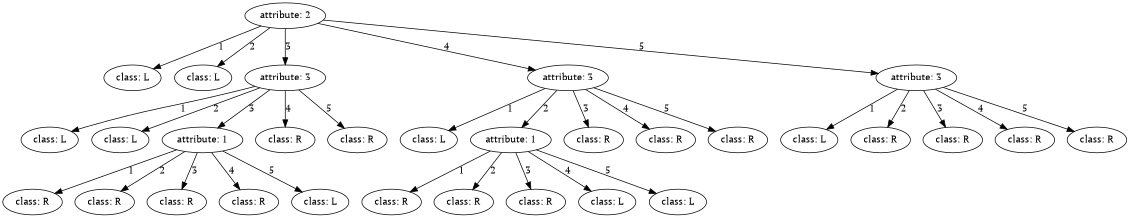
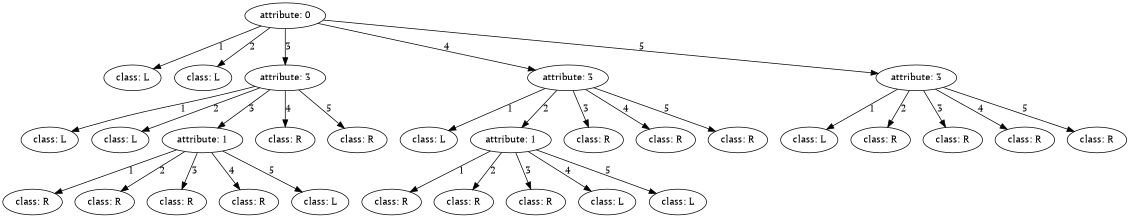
(285, 16) -> (285, 16)
